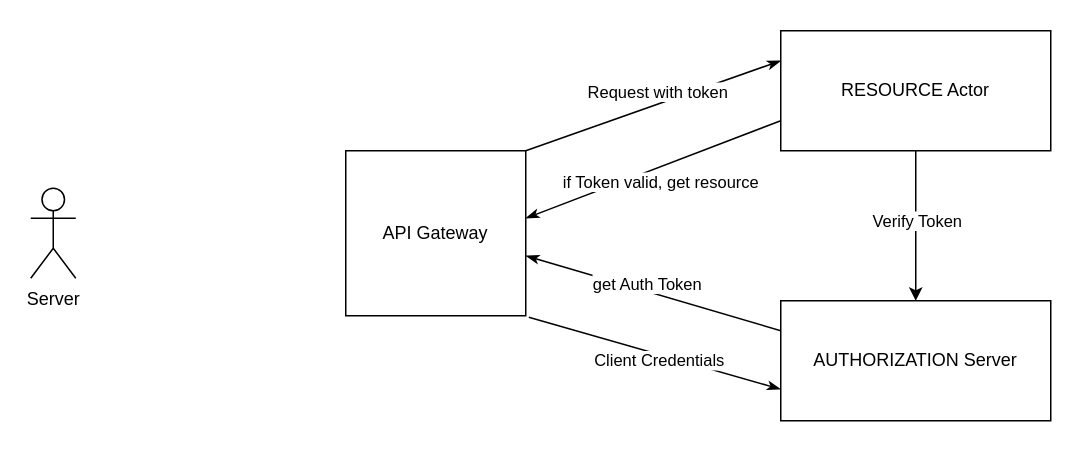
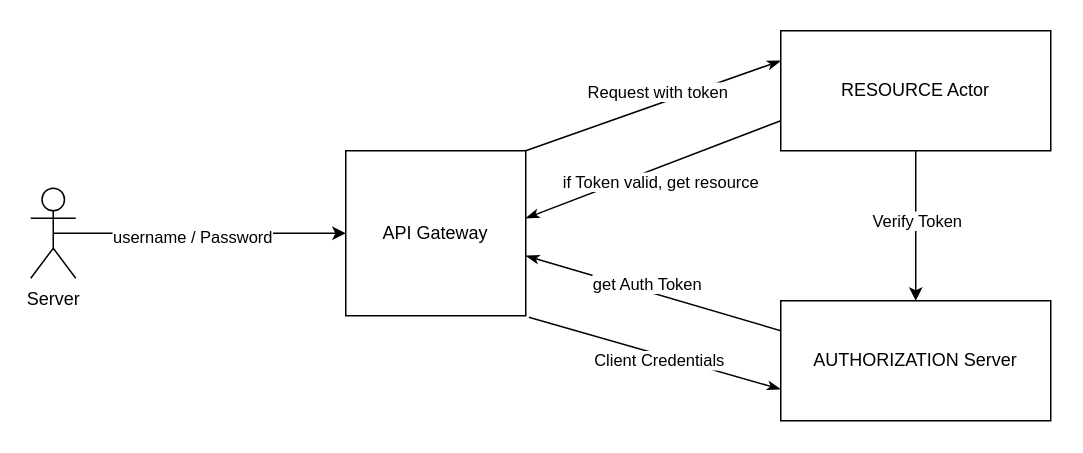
none -> (196, 233)
